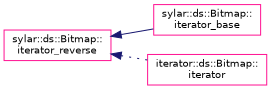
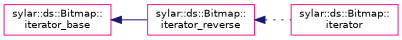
(137, 32) -> (134, 20)
(207, 70) -> (345, 20)
